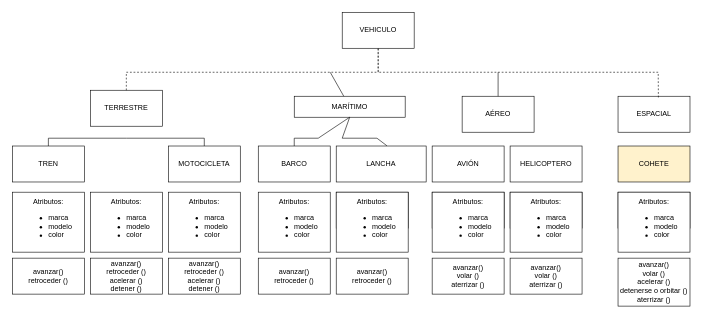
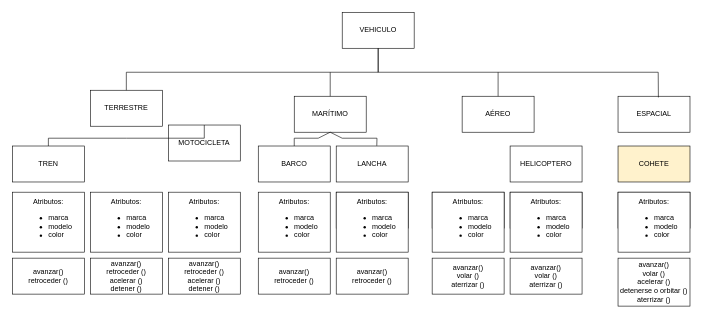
(242, 72) -> (242, 72)
(532, 72) -> (532, 72)
(350, 107) -> (330, 114)
(204, 164) -> (204, 143)
(381, 164) -> (372, 164)
(468, 164) -> none
